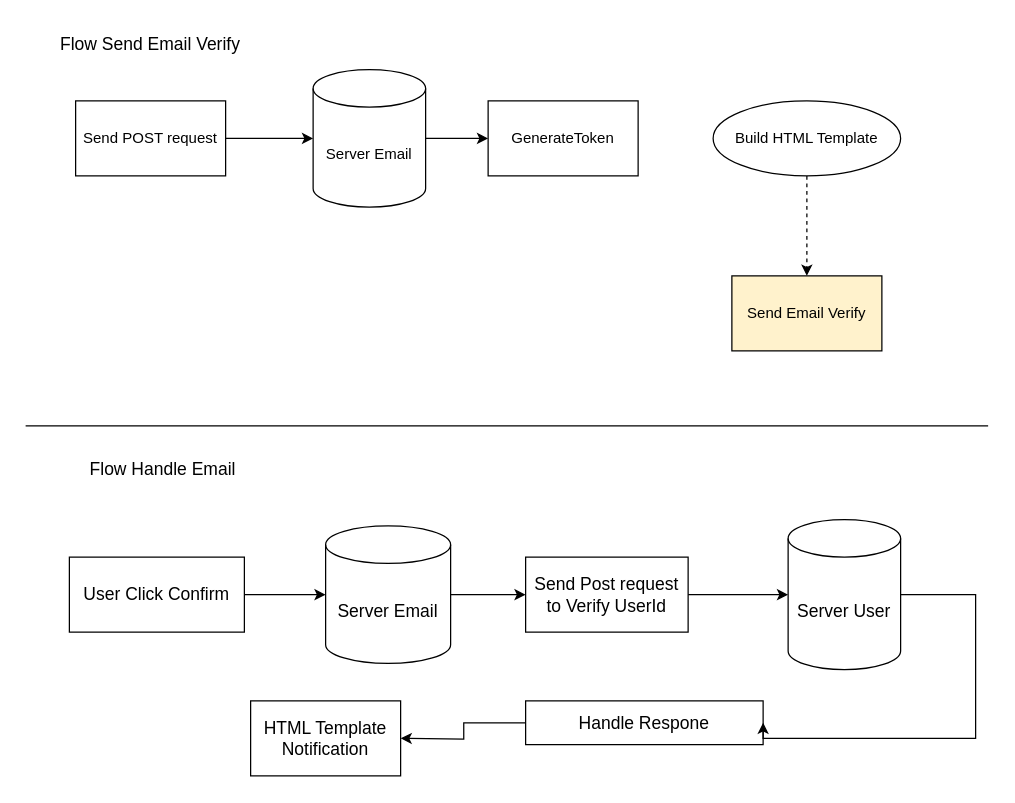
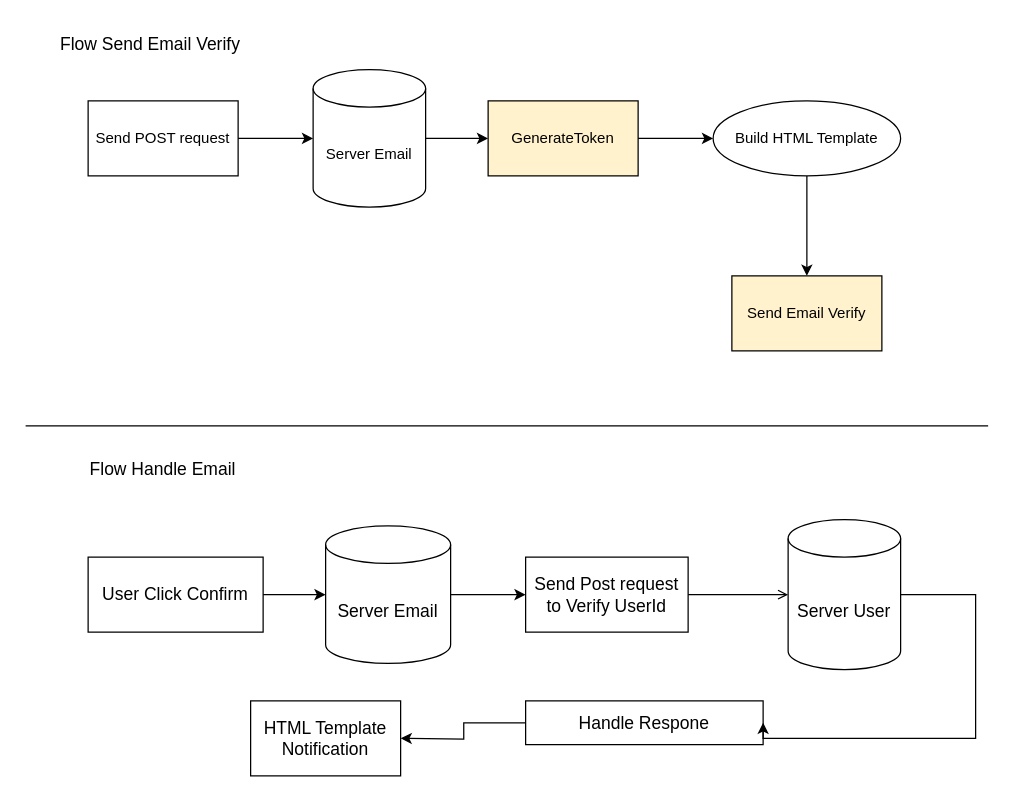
(151, 138) -> (163, 138)
(563, 138) -> (563, 138)
none -> (671, 138)
(807, 222) -> (807, 222)
(157, 594) -> (176, 594)
(778, 594) -> (780, 594)
